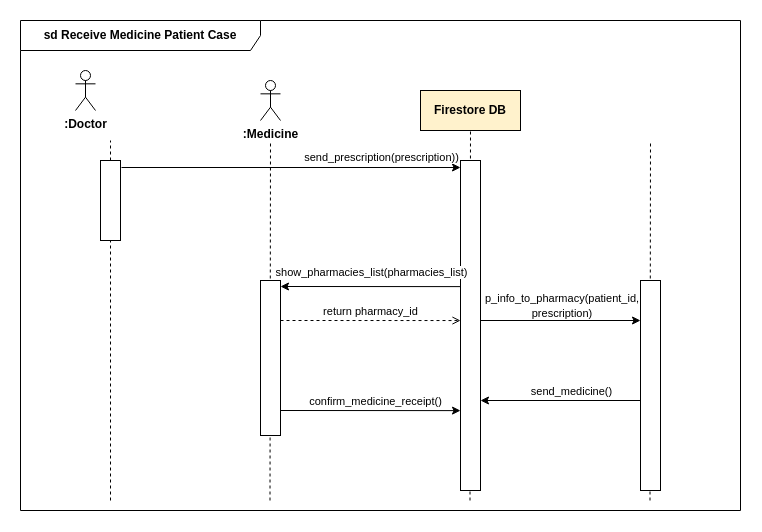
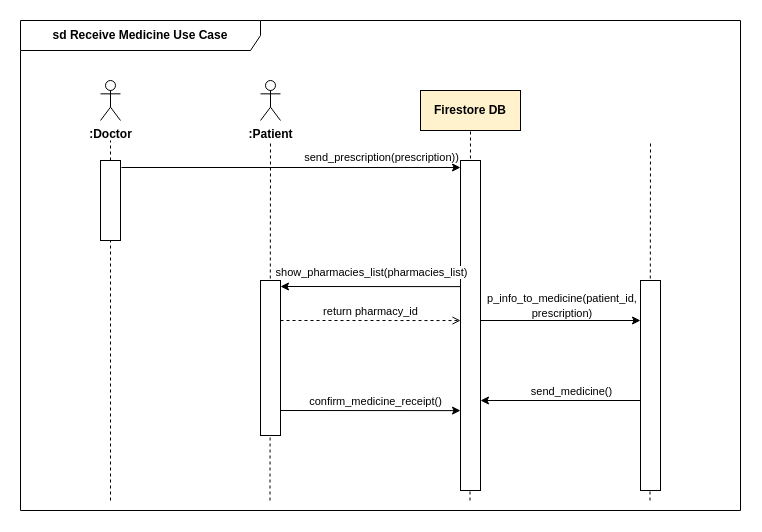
(141, 36) -> (141, 36)
(86, 91) -> (111, 101)
(271, 135) -> (271, 135)
(563, 306) -> (563, 306)
